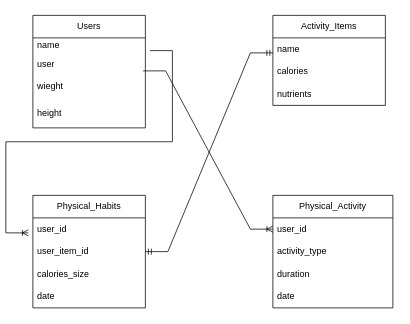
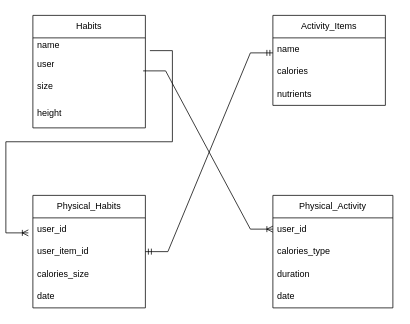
(89, 27) -> (89, 27)
(51, 87) -> (46, 87)
(308, 252) -> (308, 252)
